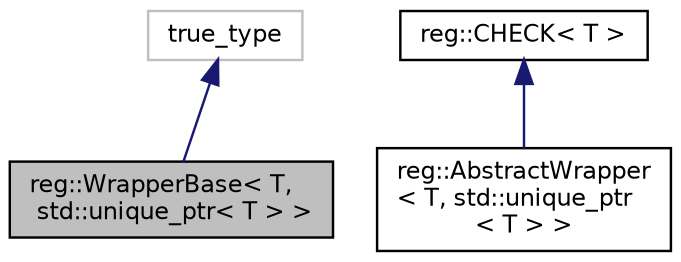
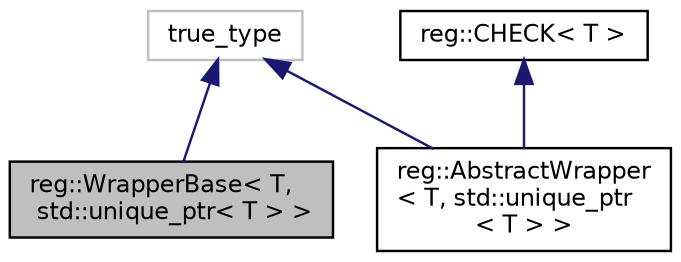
none -> (360, 110)
